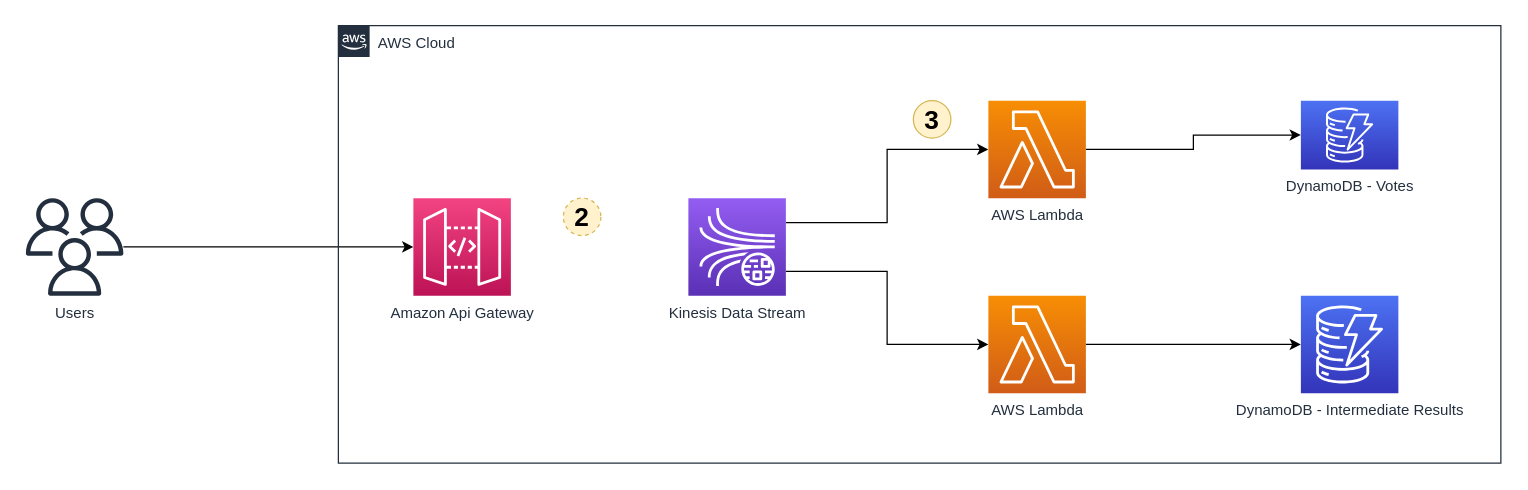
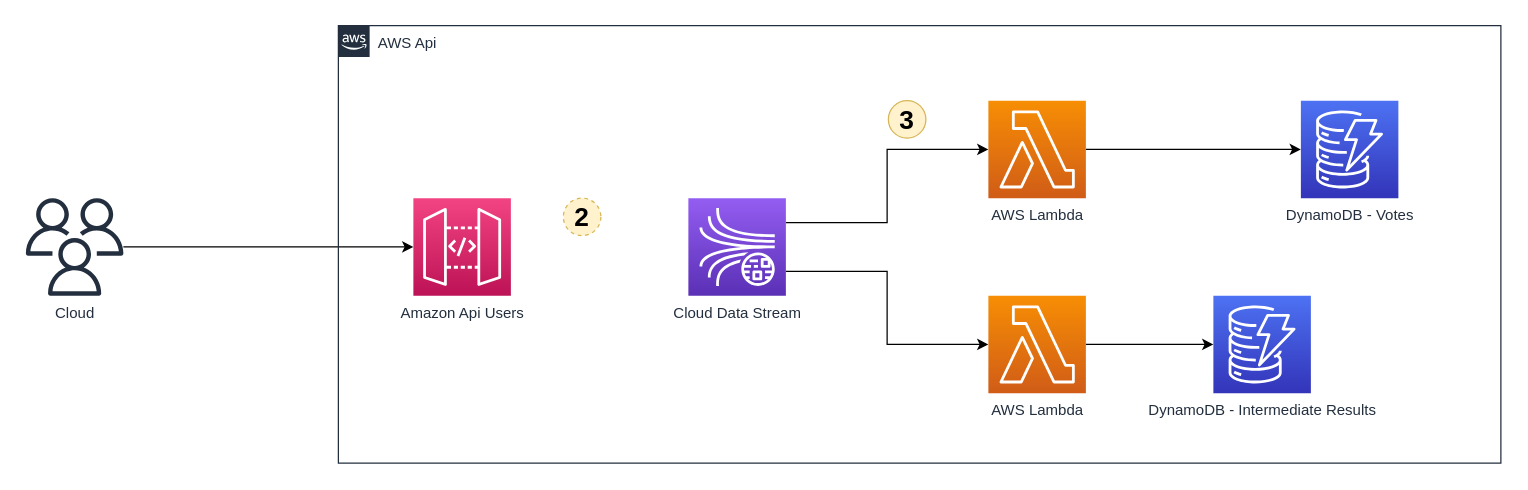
(412, 43) -> (404, 43)
(932, 119) -> (907, 119)
(1349, 135) -> (1349, 149)
(75, 313) -> (75, 313)
(463, 313) -> (463, 313)
(738, 313) -> (738, 313)
(1349, 344) -> (1262, 344)
